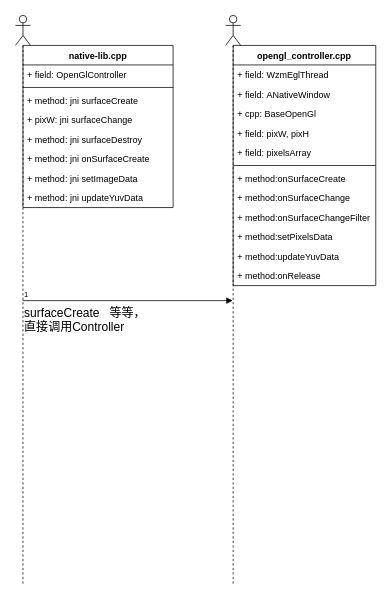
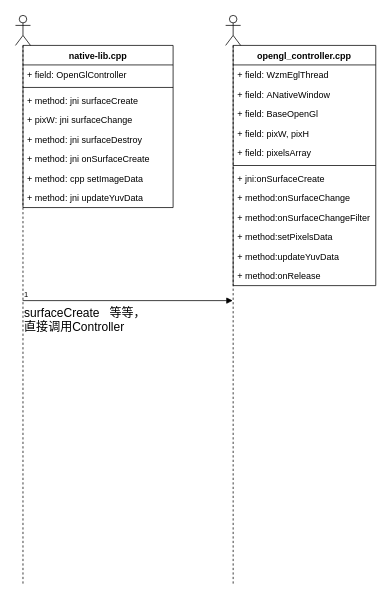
(276, 114) -> (279, 114)
(88, 179) -> (89, 179)
(295, 179) -> (286, 179)
